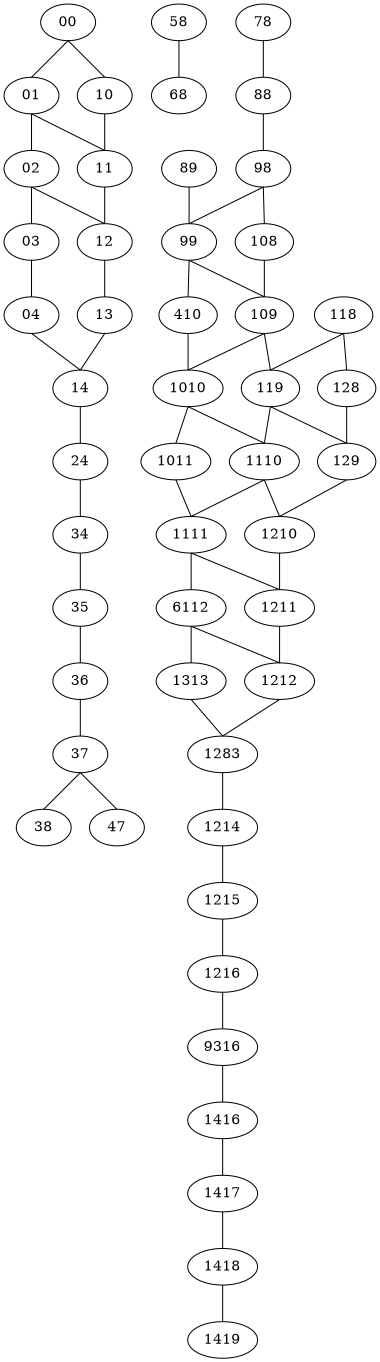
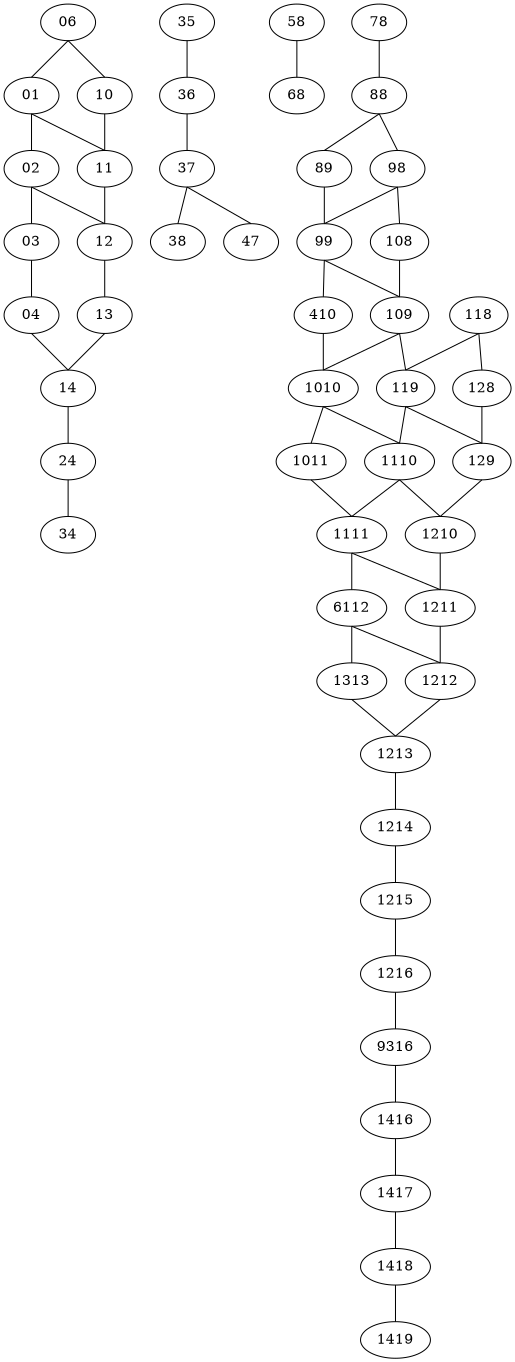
(68, 22) -> (68, 22)
none -> (352, 132)
(80, 571) -> none
(223, 754) -> (395, 754)
